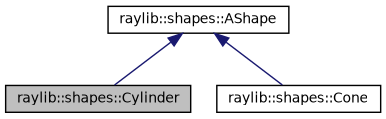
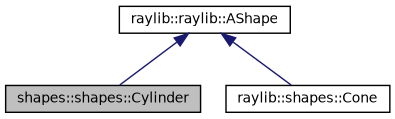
(198, 20) -> (205, 20)
(98, 99) -> (103, 99)
